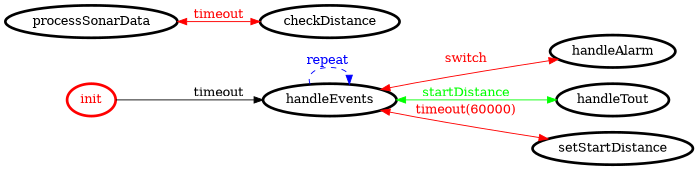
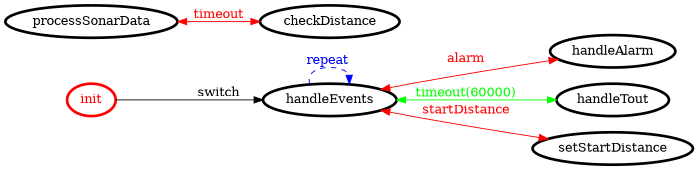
(466, 59) -> (466, 59)
(219, 93) -> (219, 93)
(466, 93) -> (466, 93)
(466, 110) -> (466, 110)
